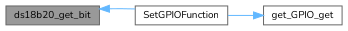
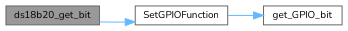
(122, 9) -> (112, 22)
(303, 15) -> (303, 15)
